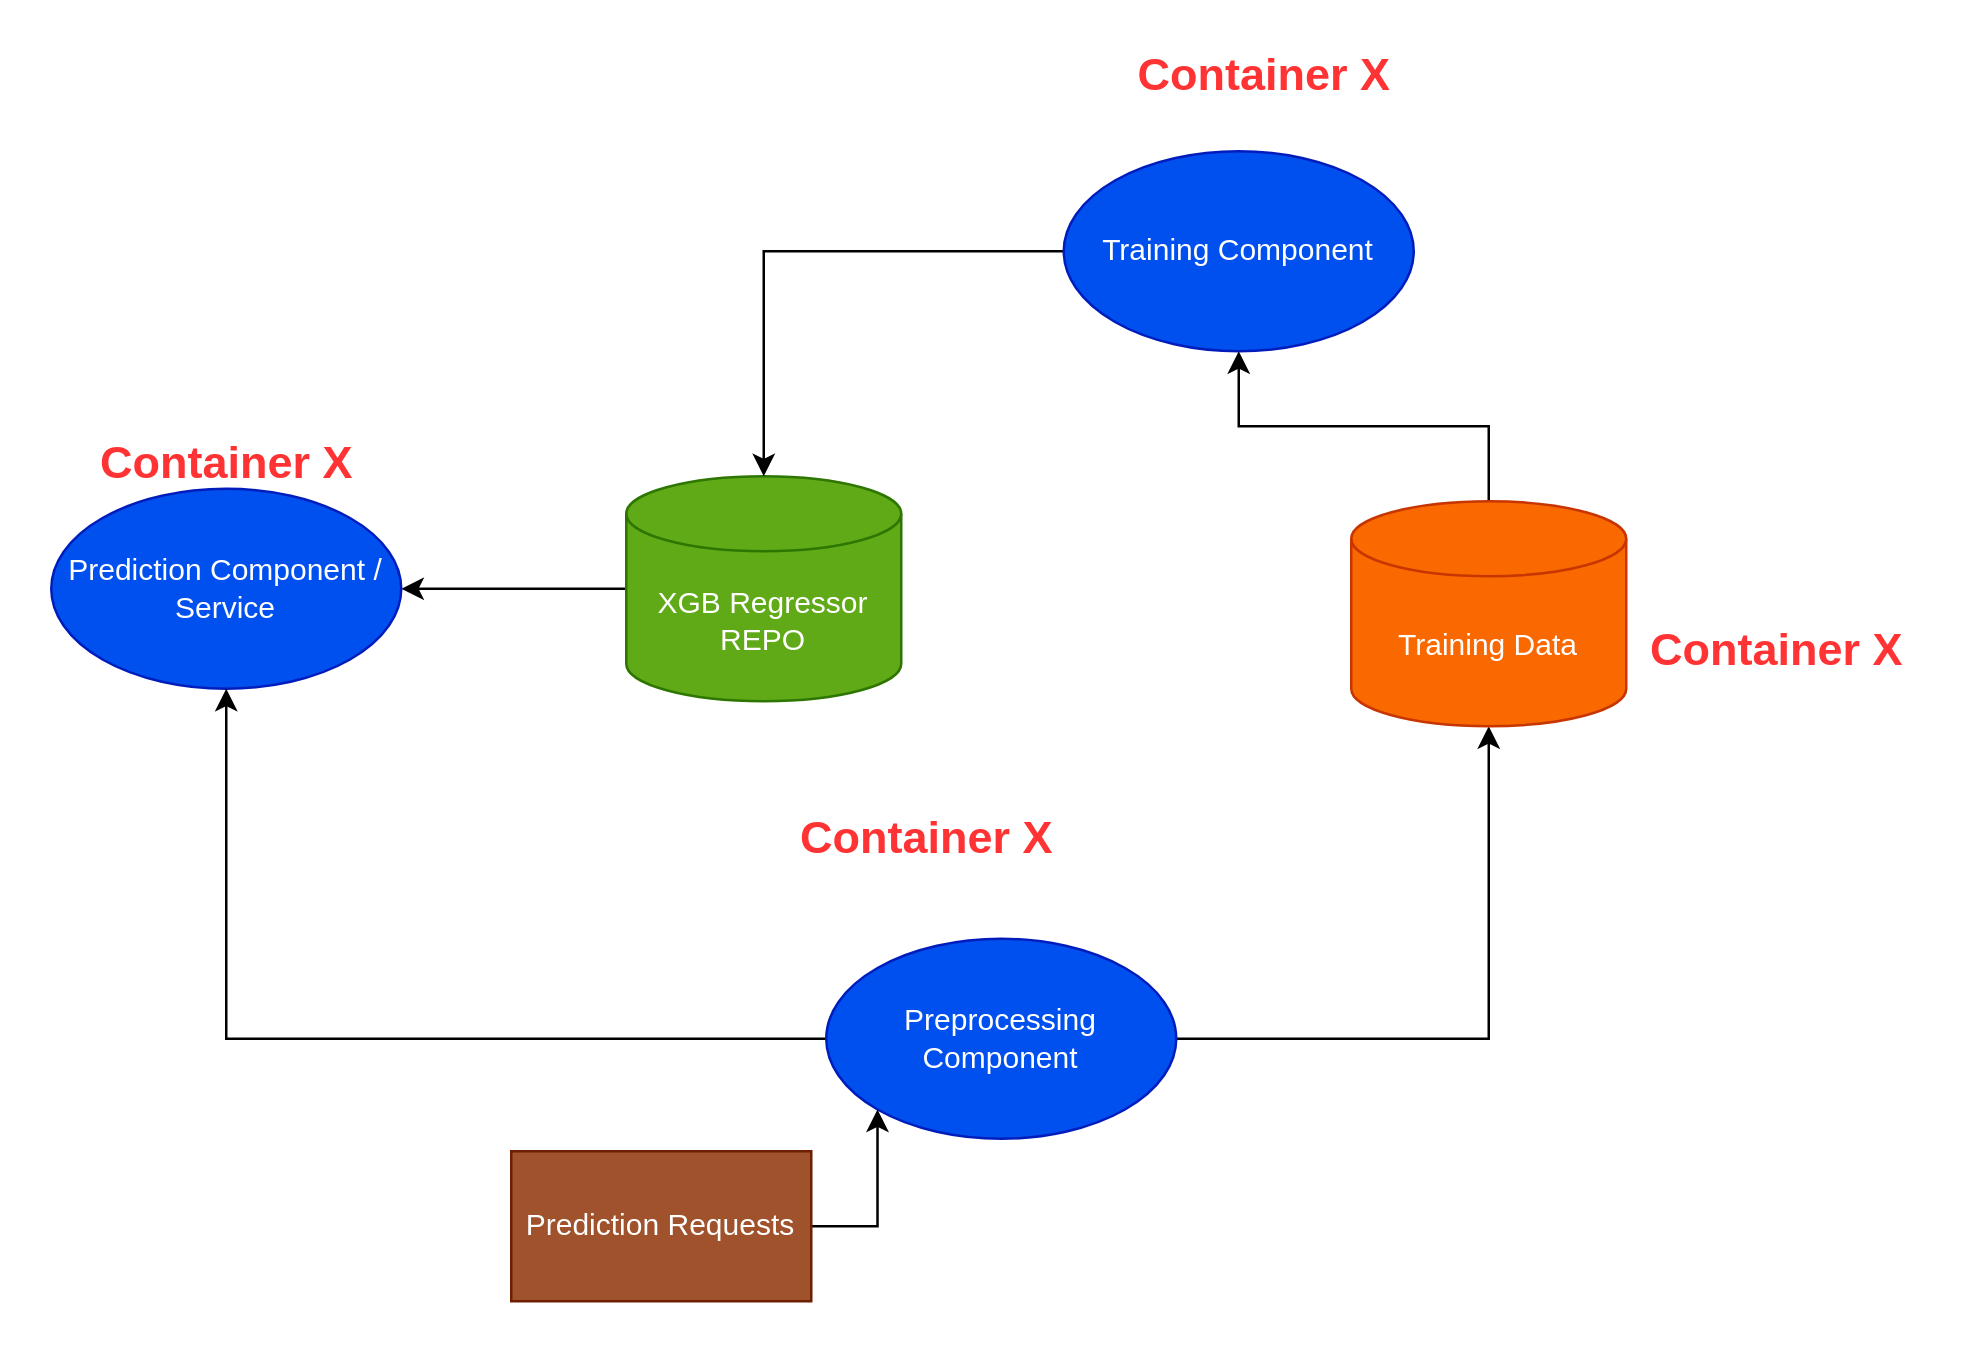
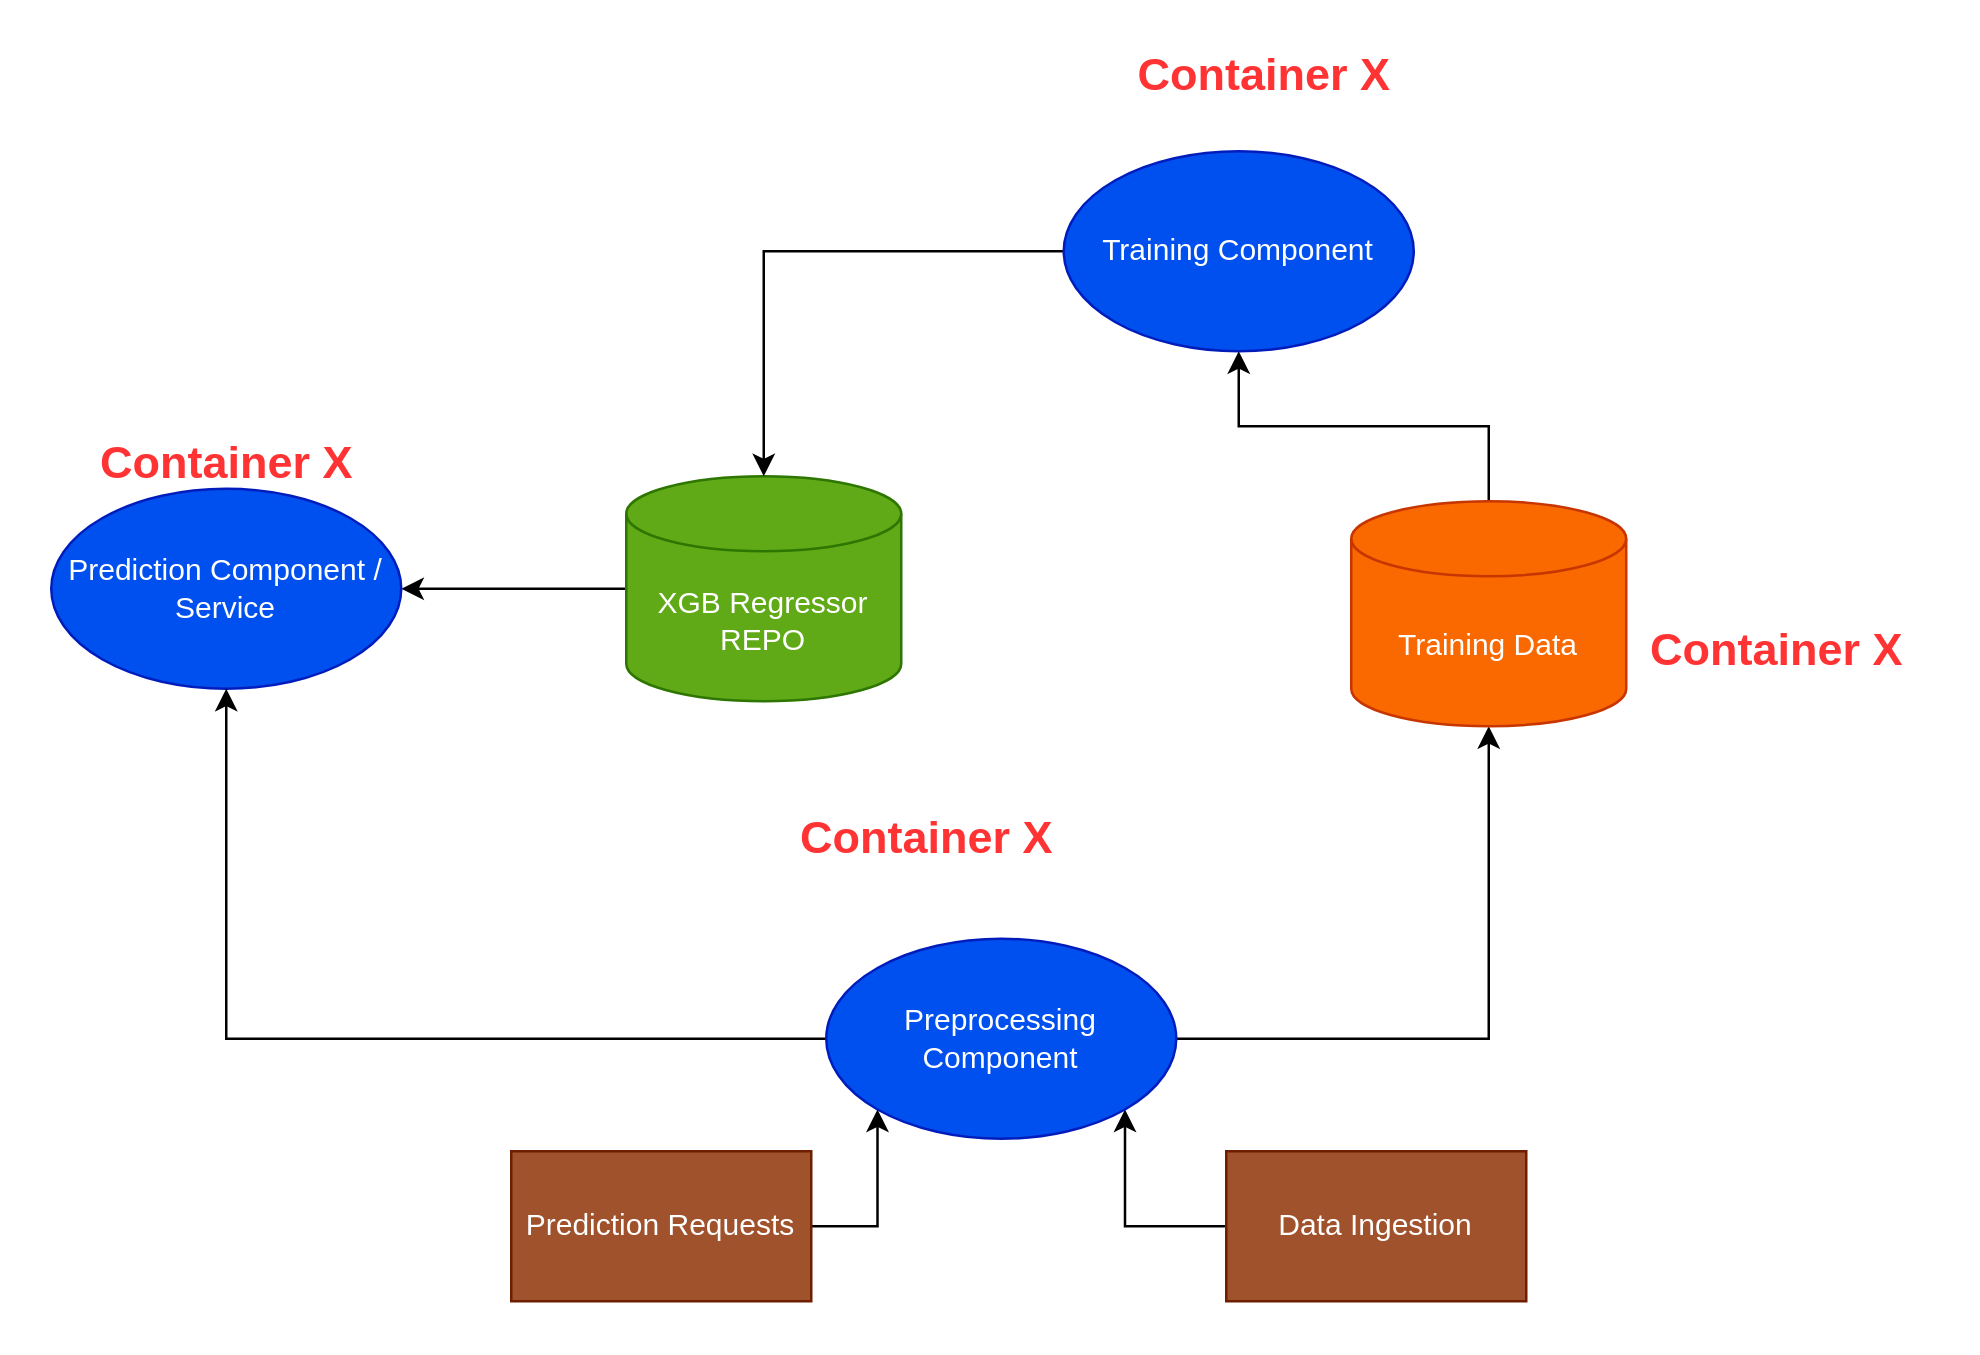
none -> (1126, 1226)
none -> (1376, 1226)
